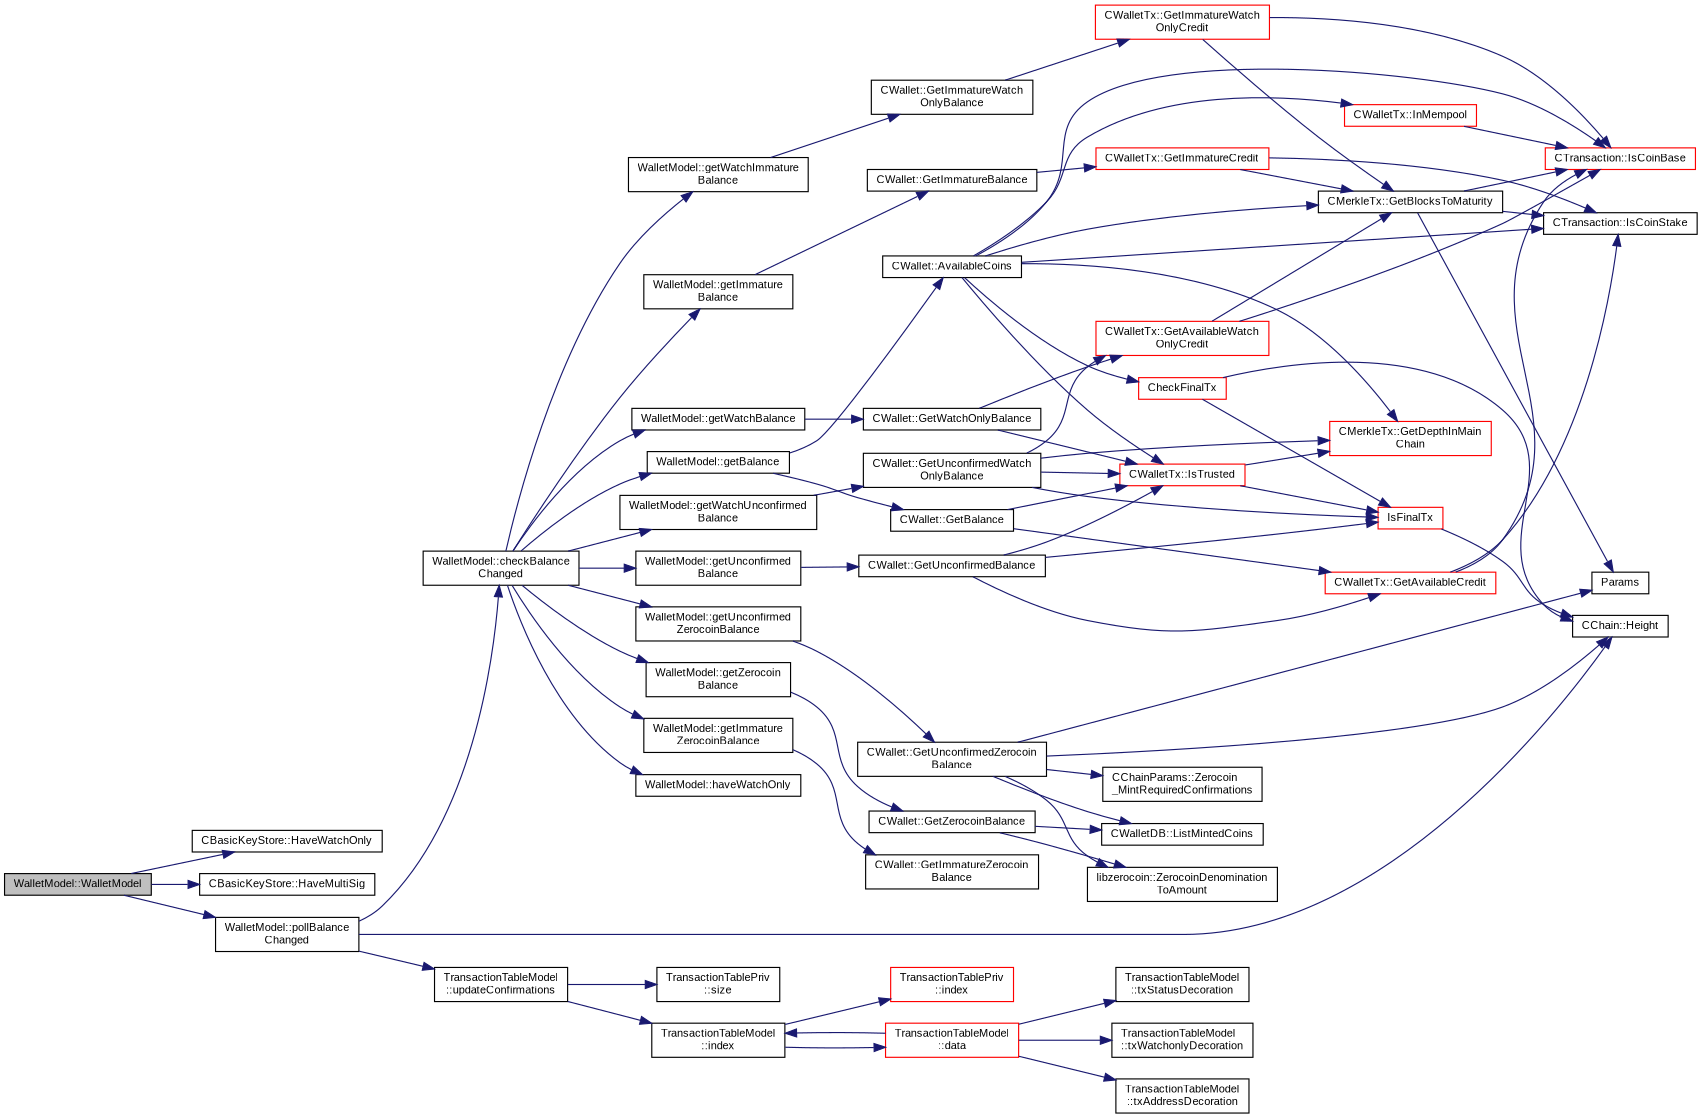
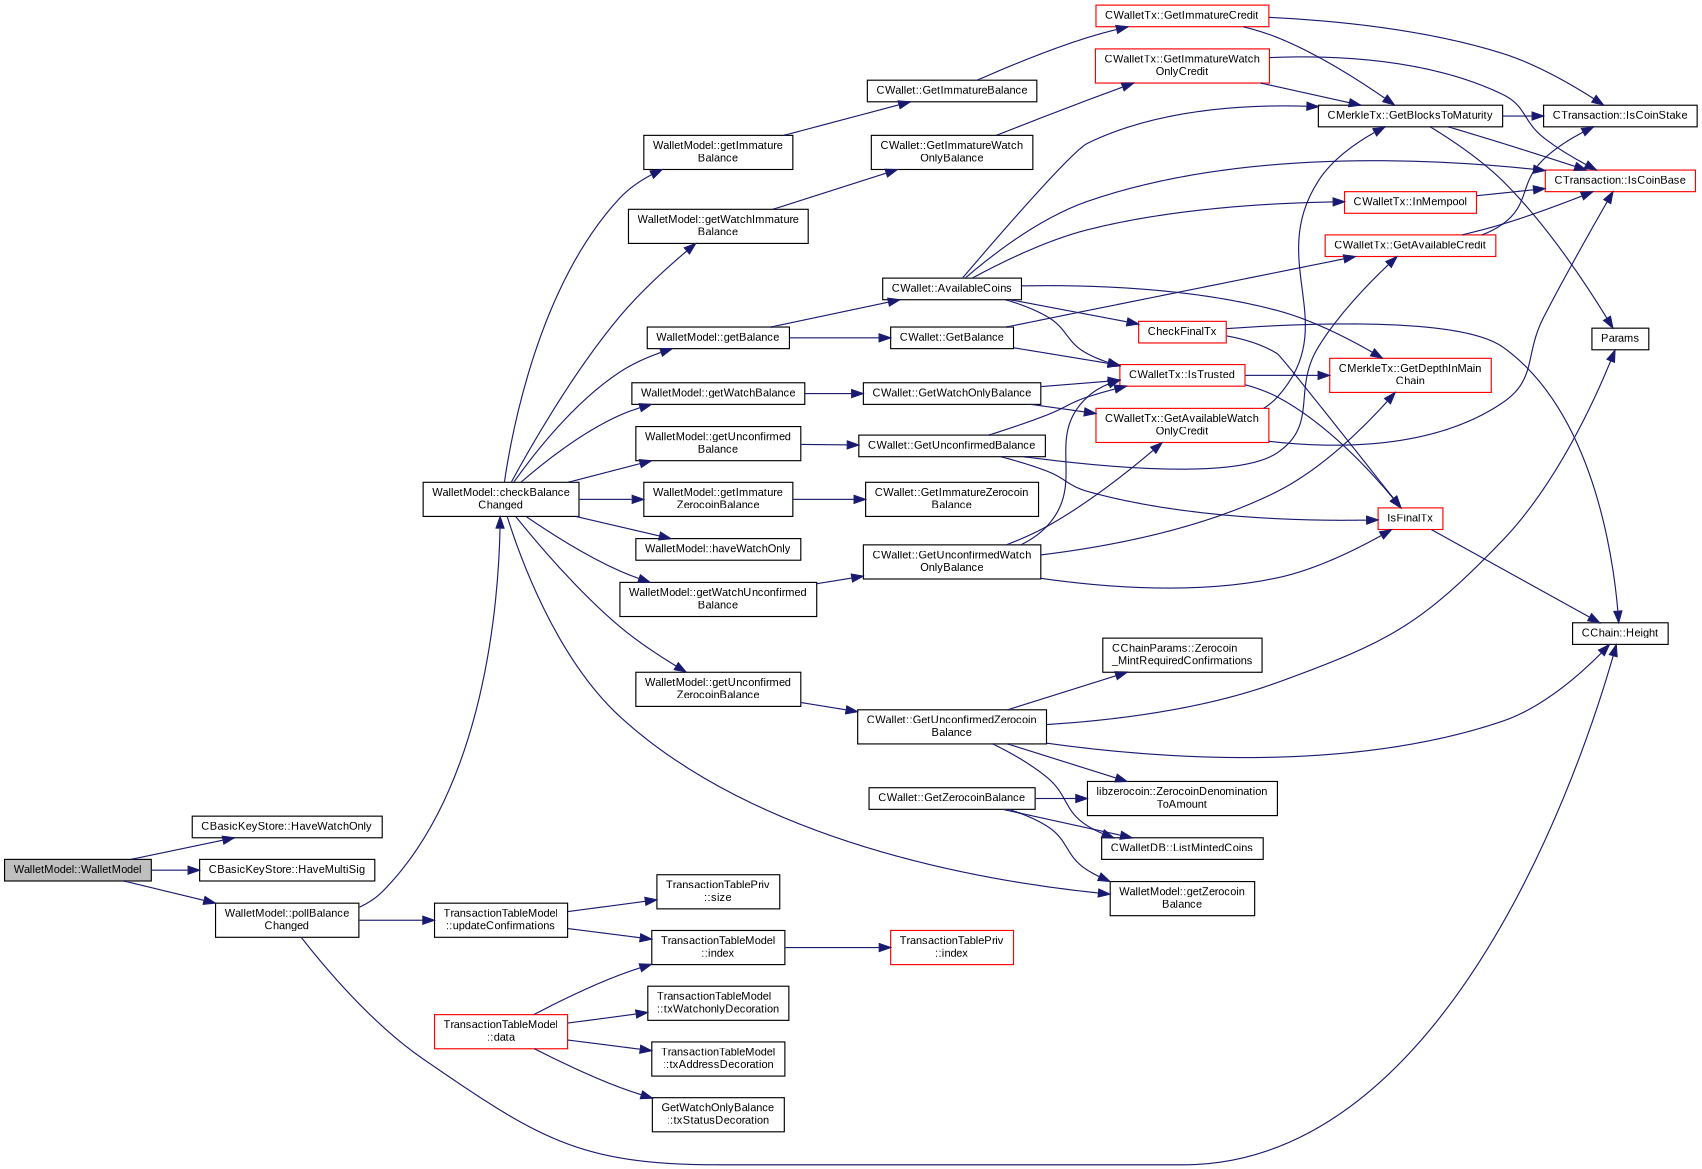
(1277, 246) -> none
(839, 751) -> (1059, 837)
(1182, 985) -> (718, 1115)
(830, 1048) -> none
